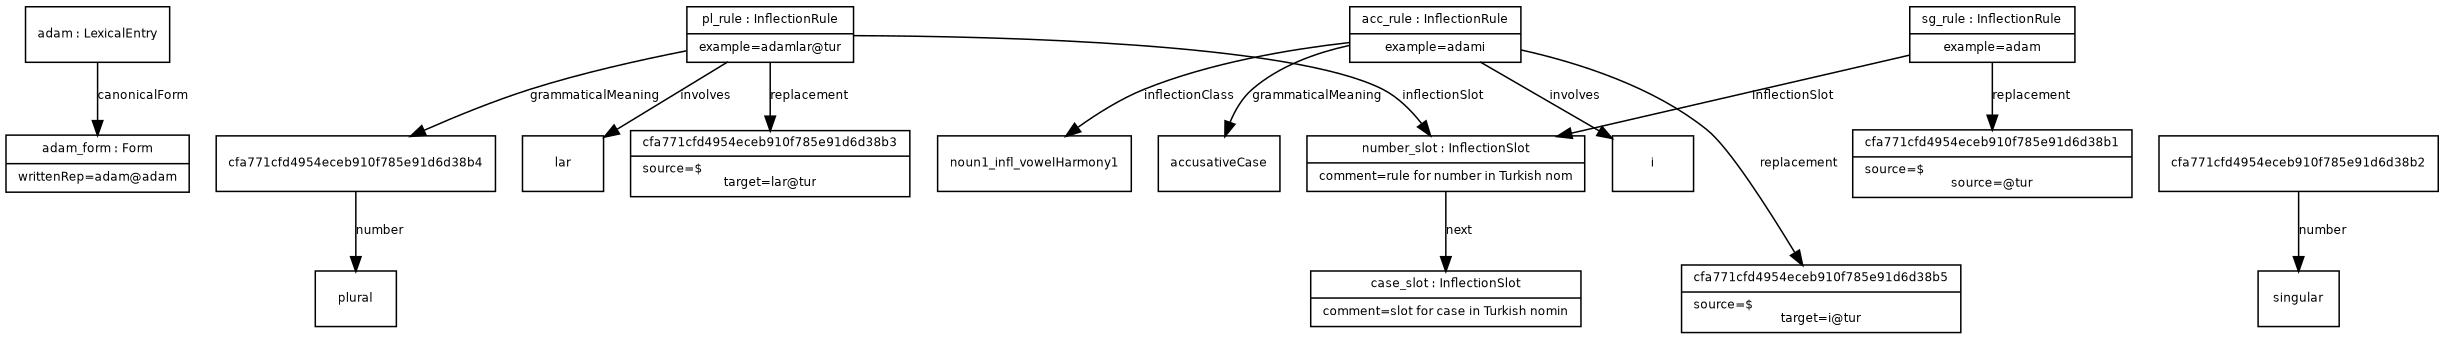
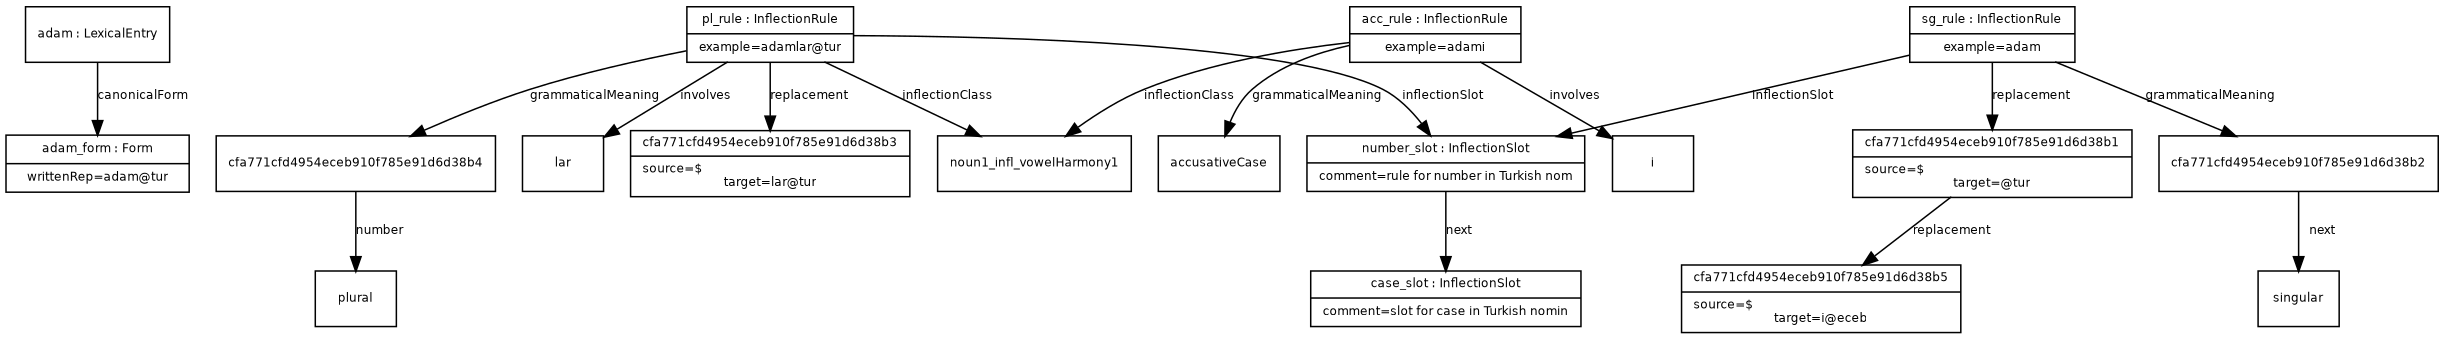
none -> (896, 96)
none -> (2139, 96)
(1693, 119) -> (1913, 226)
(98, 177) -> (98, 177)
(1992, 183) -> (1992, 183)
(2323, 231) -> (2323, 231)
(1821, 318) -> (1821, 318)
